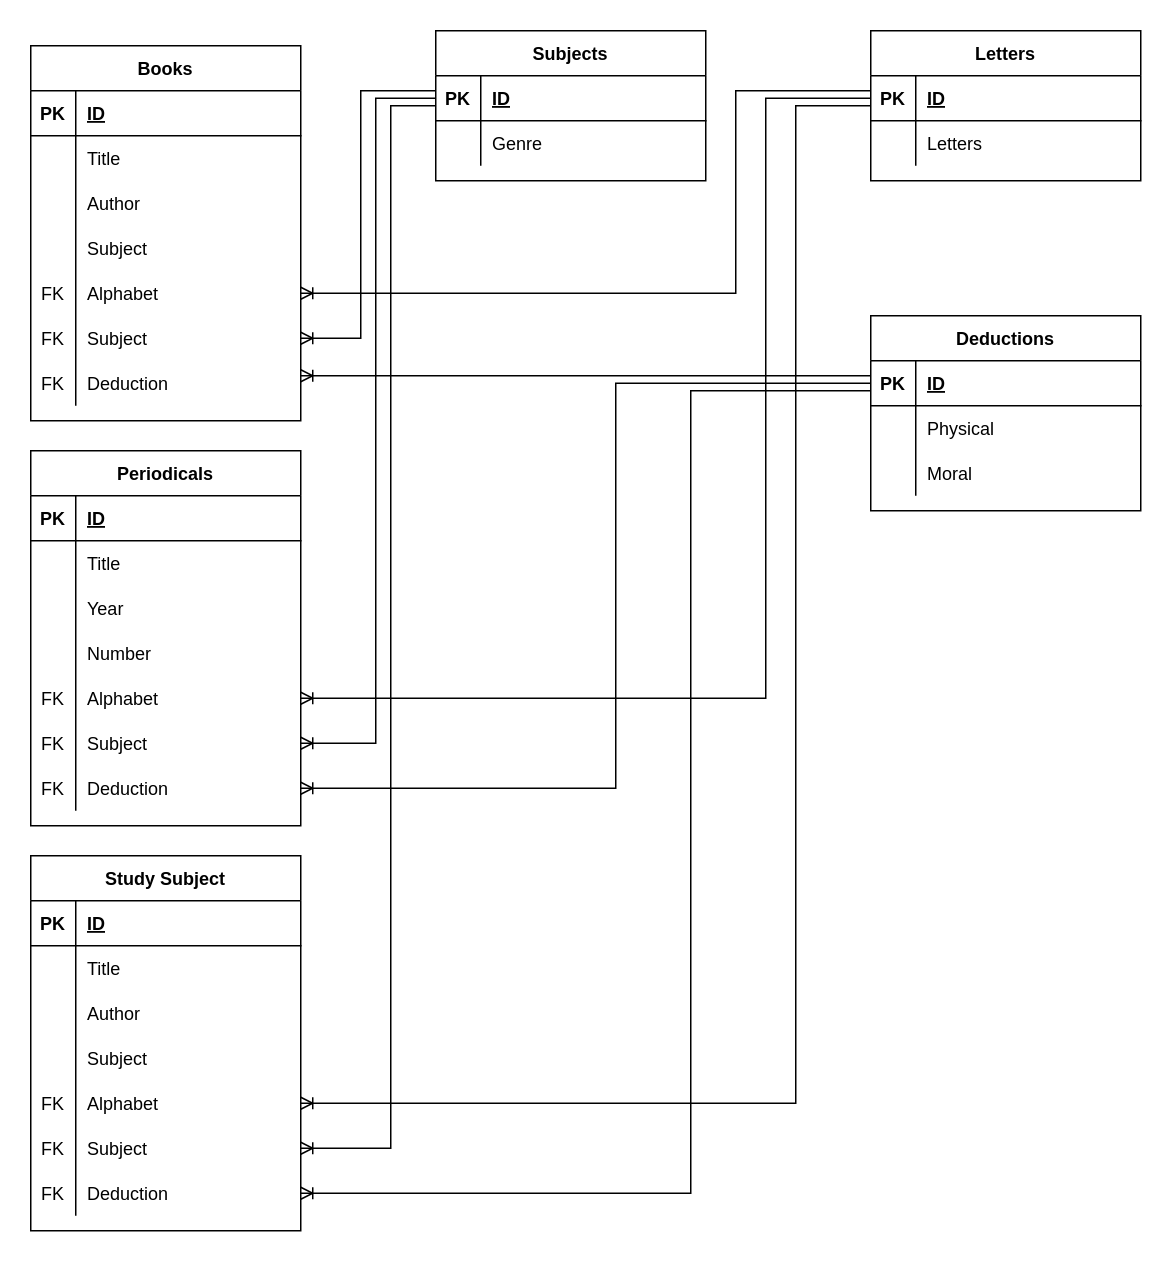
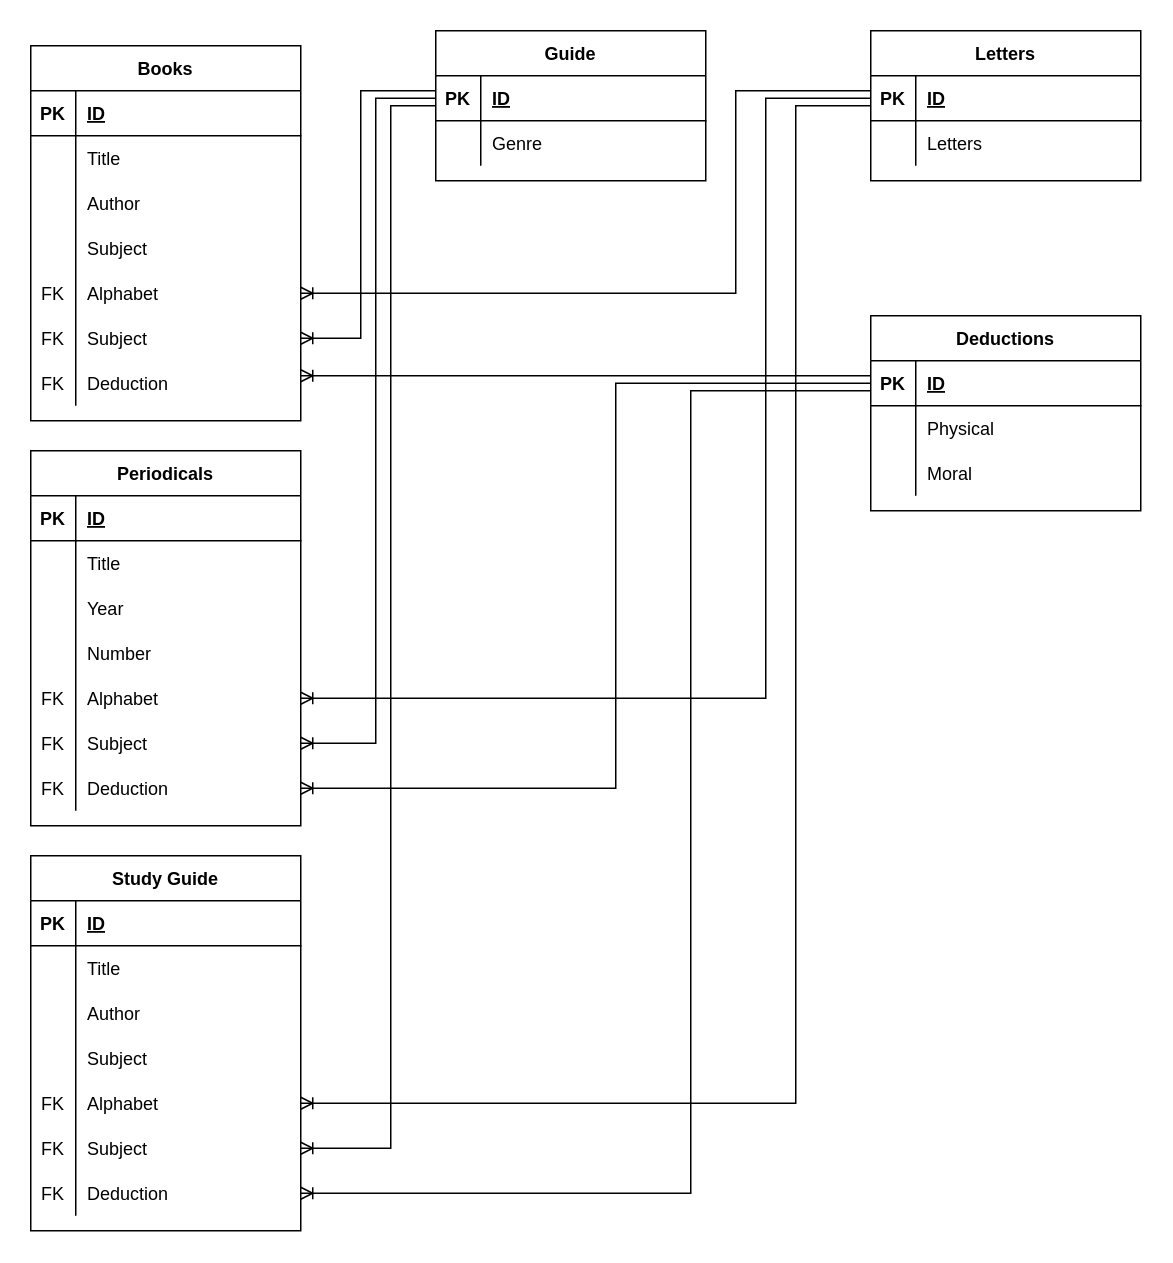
(570, 54) -> (570, 54)
(165, 879) -> (165, 879)
